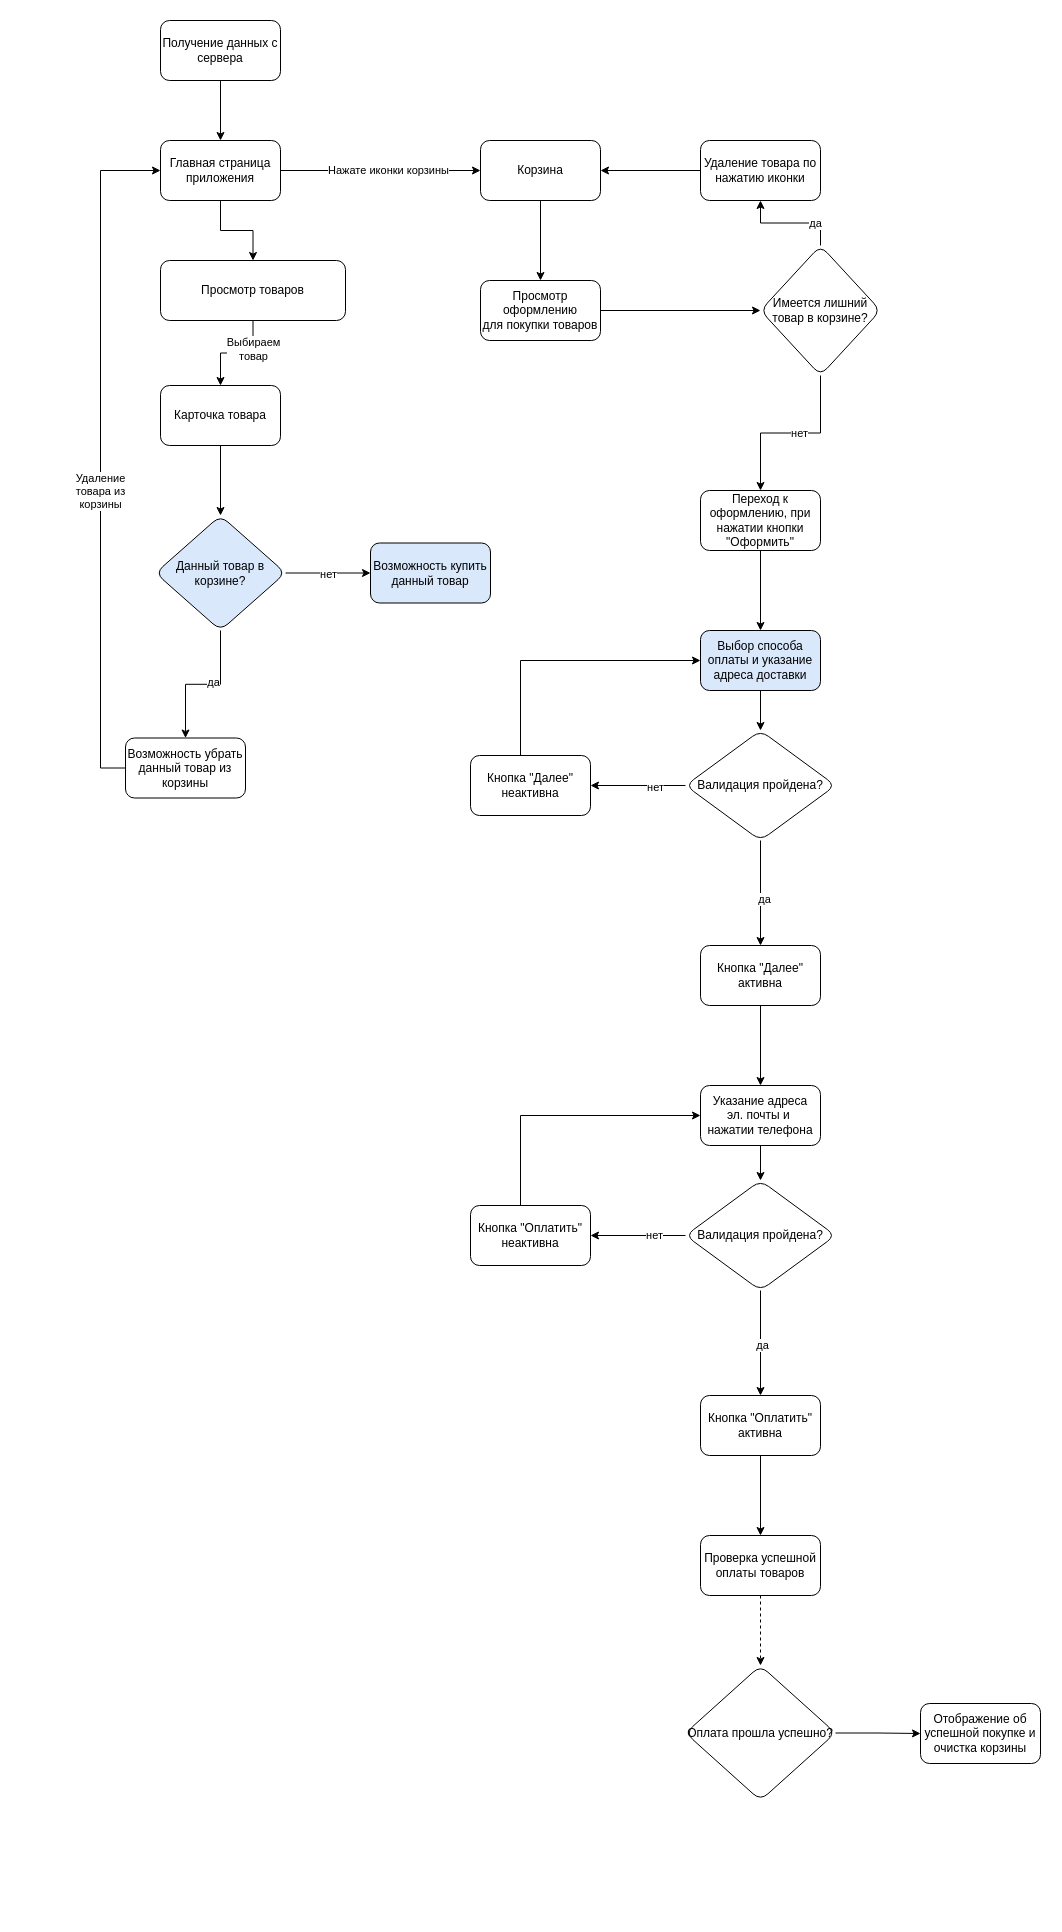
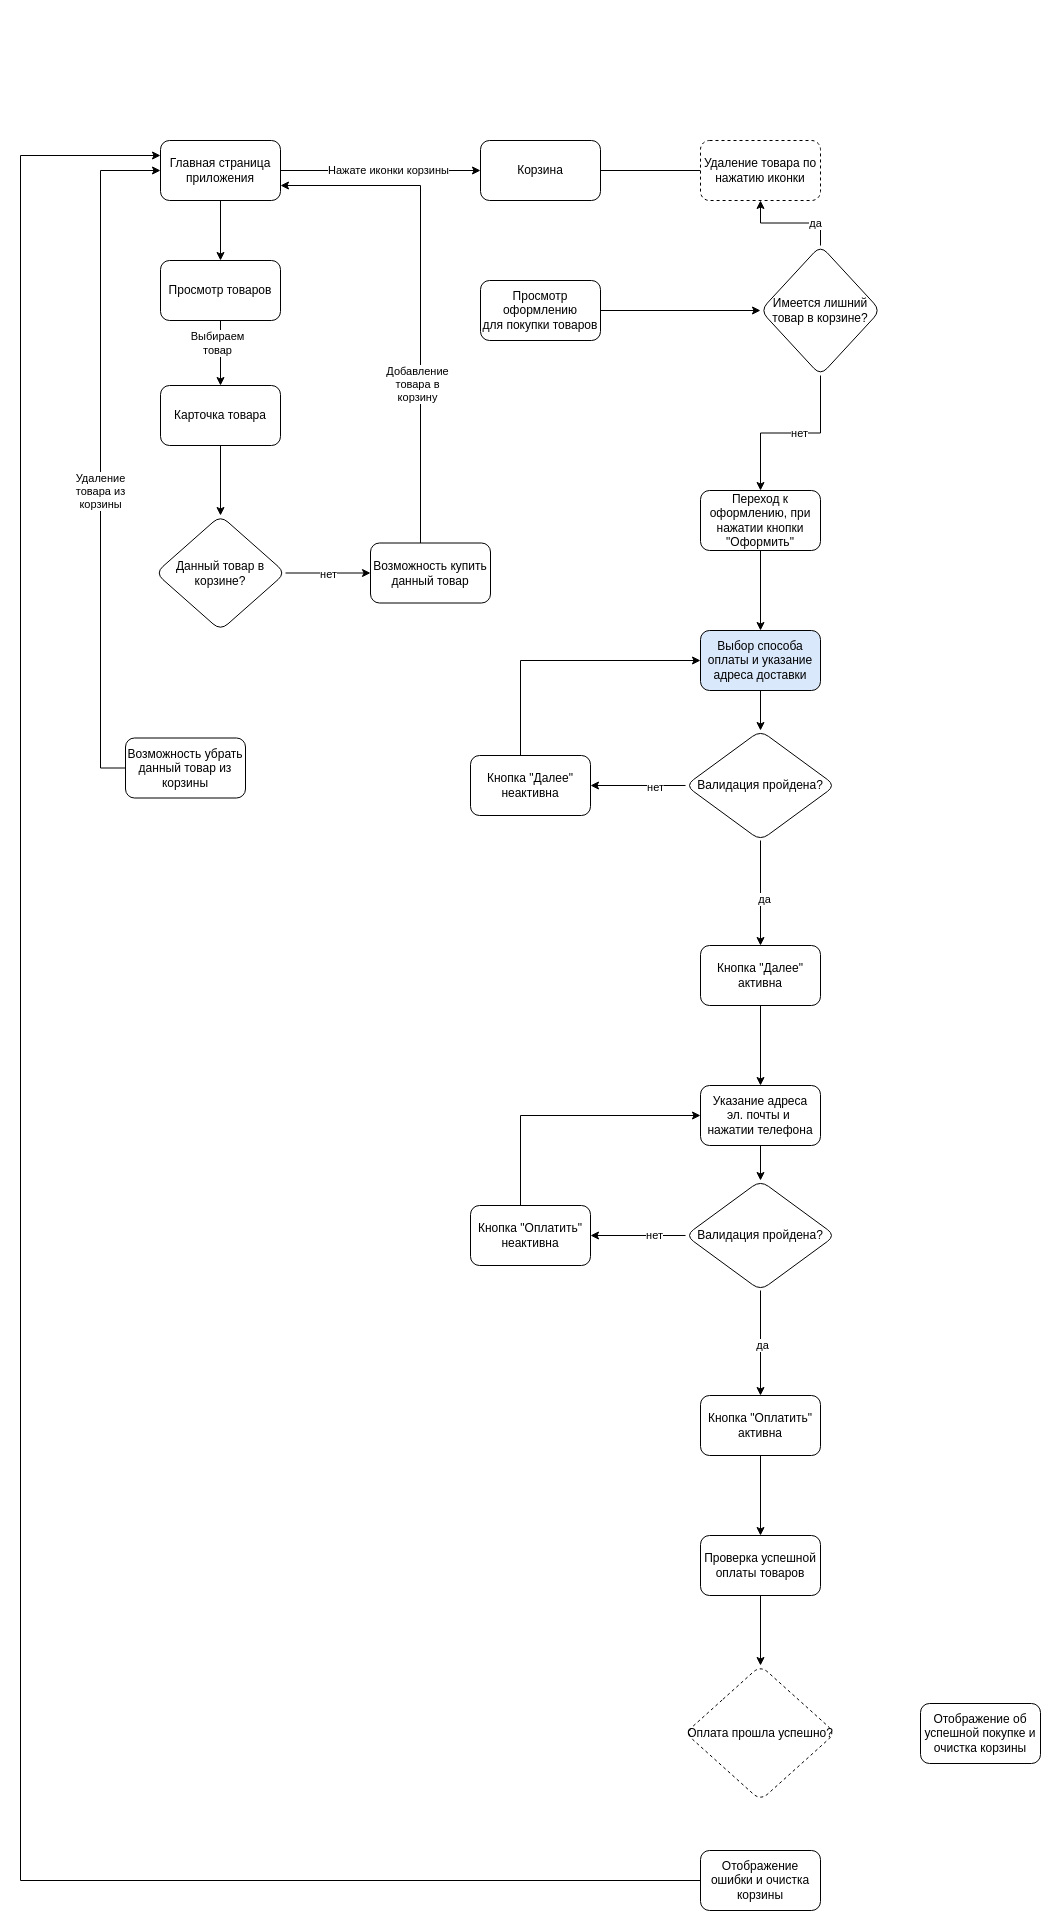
(221, 51) -> none
(221, 107) -> none
(608, 171) -> (606, 171)
(761, 171) -> (761, 171)
(541, 237) -> none
(253, 291) -> (221, 291)
none -> (421, 298)
(221, 573) -> (221, 573)
(431, 573) -> (431, 573)
(207, 684) -> none
none -> (21, 1292)
(761, 1626) -> (761, 1626)
(761, 1733) -> (761, 1733)
(875, 1733) -> none
none -> (761, 1881)
